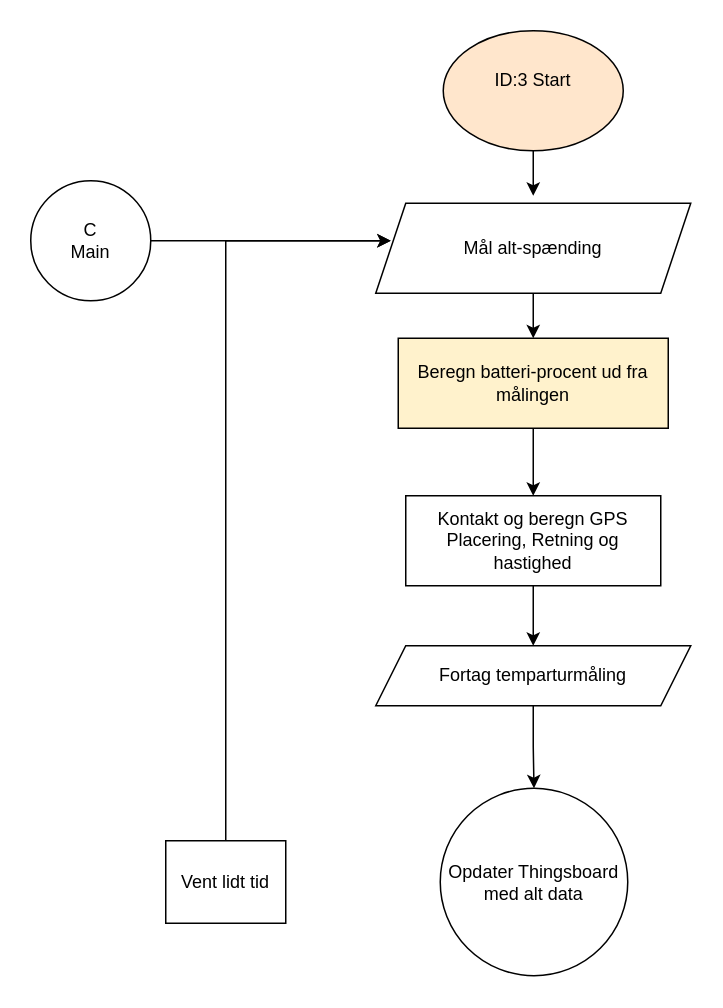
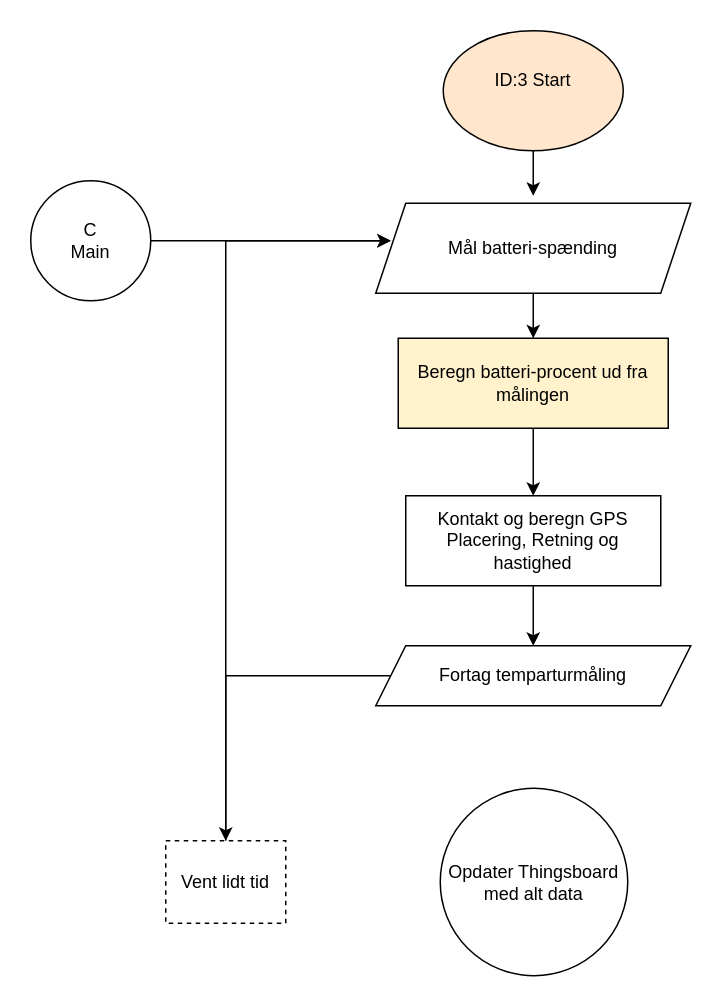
(533, 248) -> (533, 248)
(533, 742) -> (309, 676)
(226, 882) -> (226, 882)
